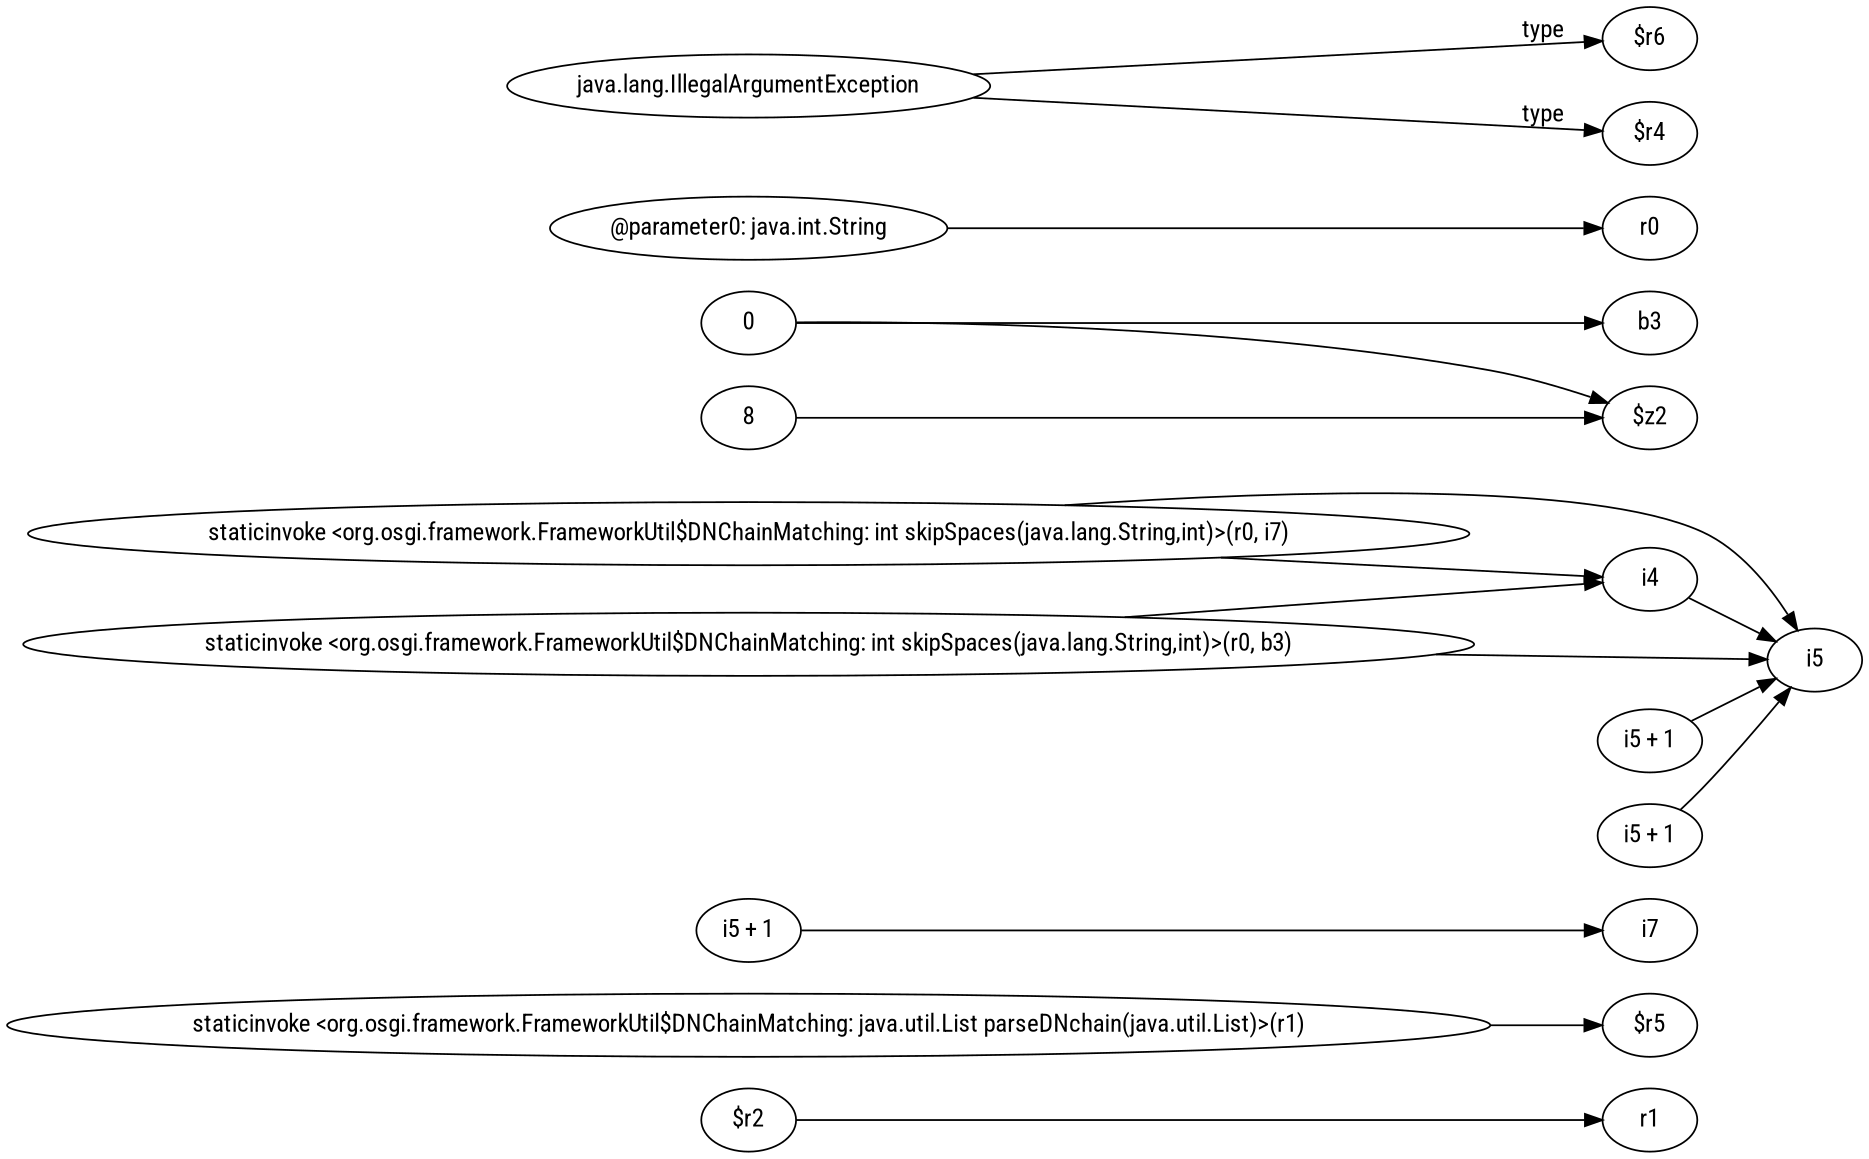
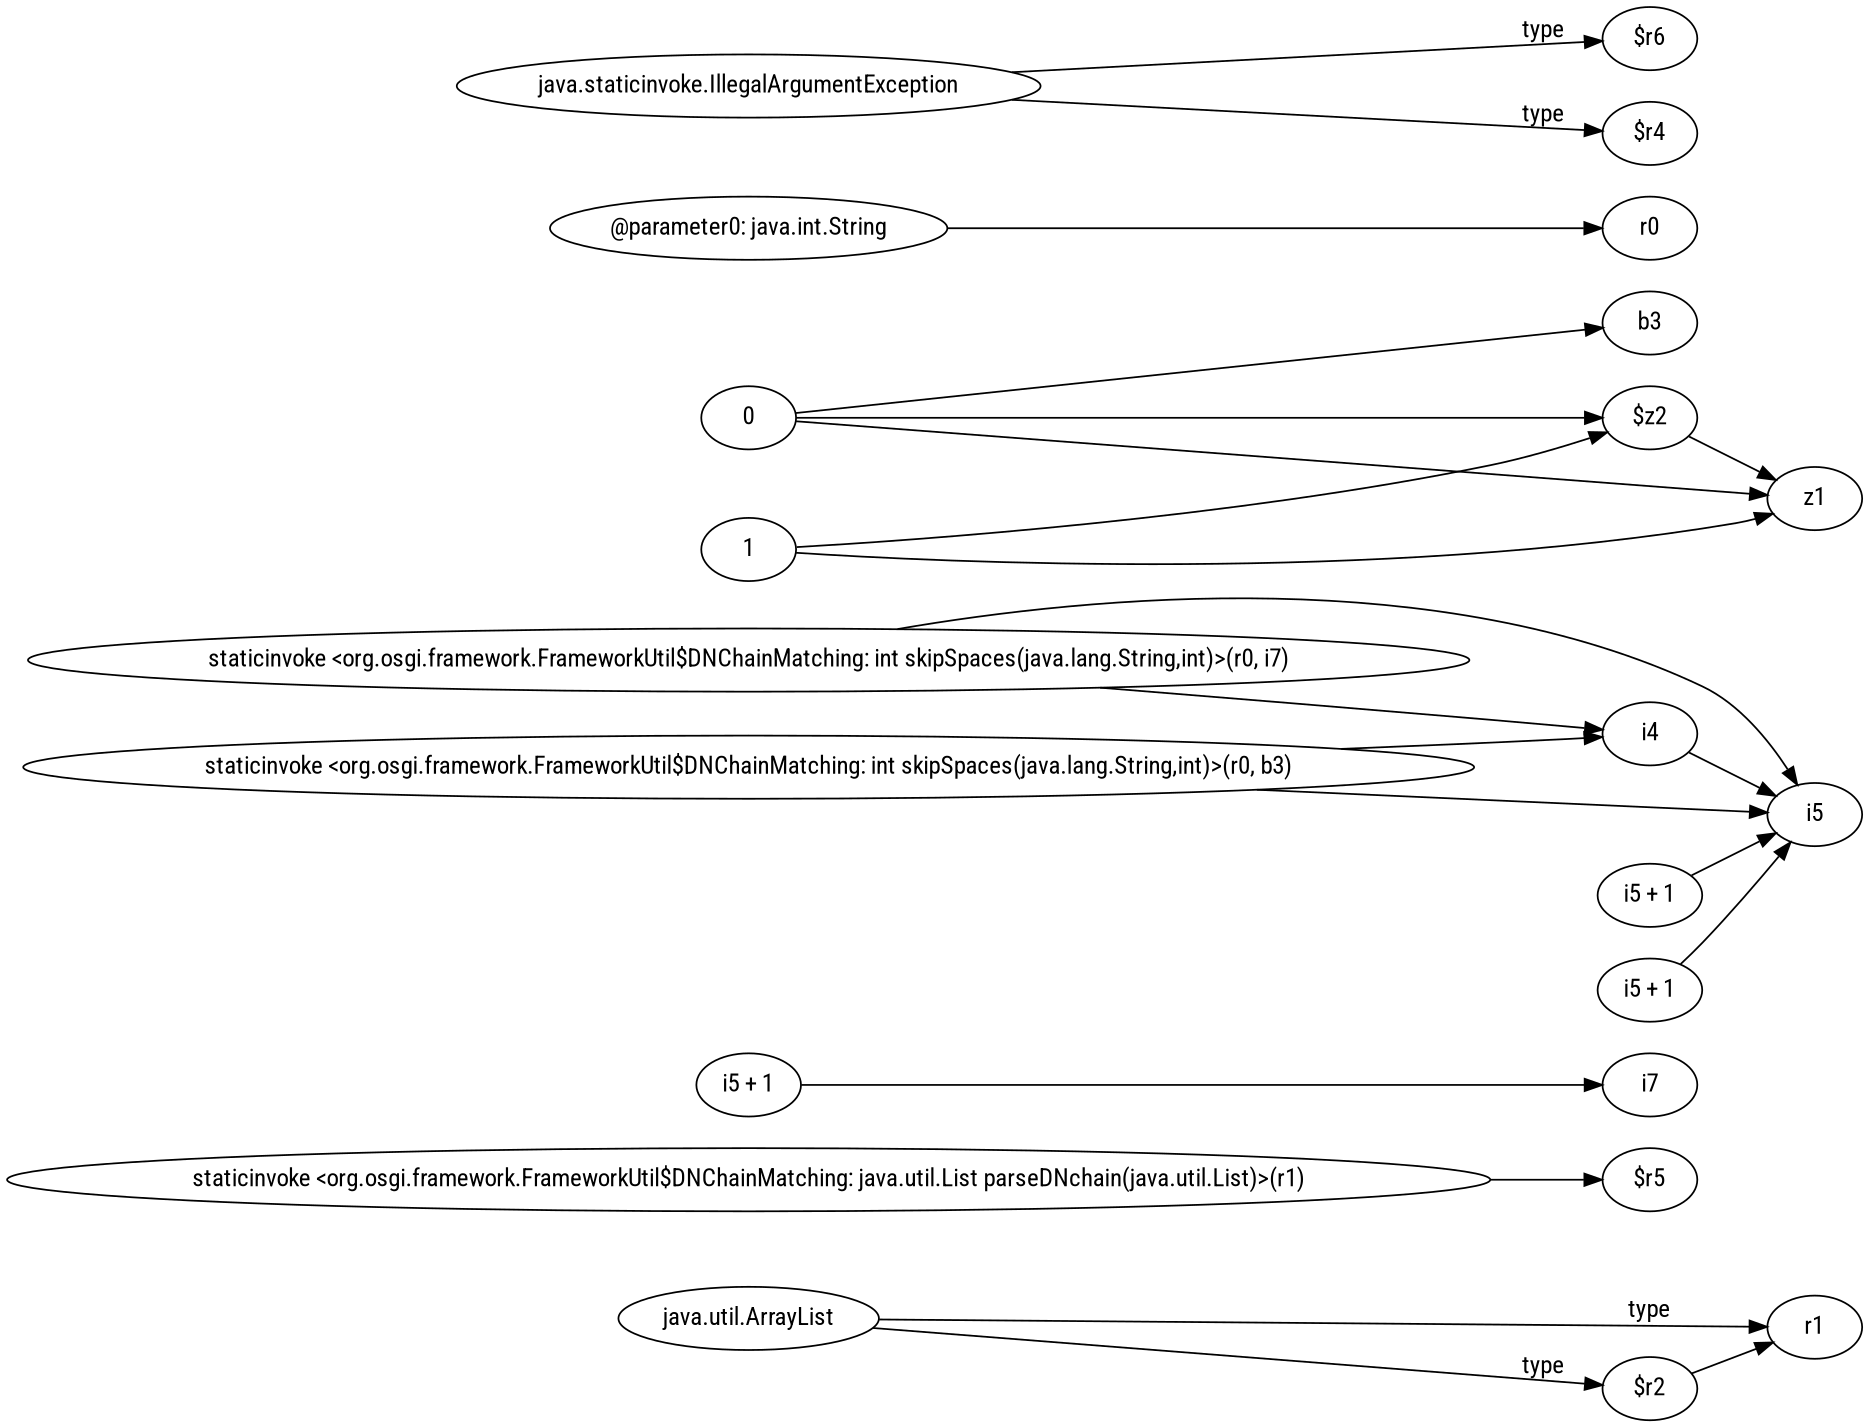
(749, 86) -> (749, 86)
(749, 418) -> (749, 549)
none -> (1815, 499)
none -> (749, 1318)
